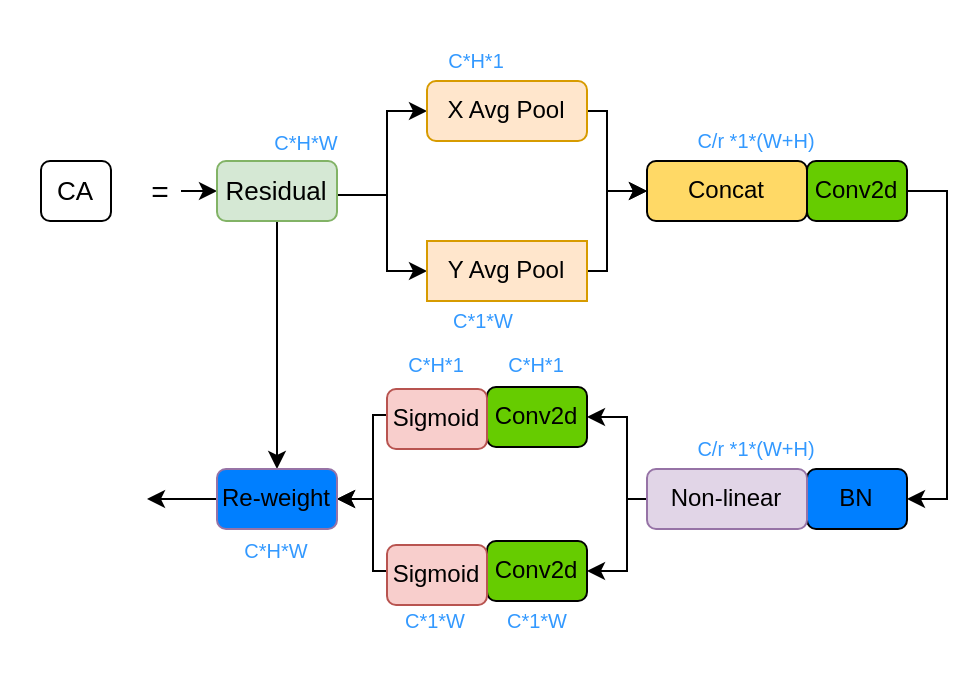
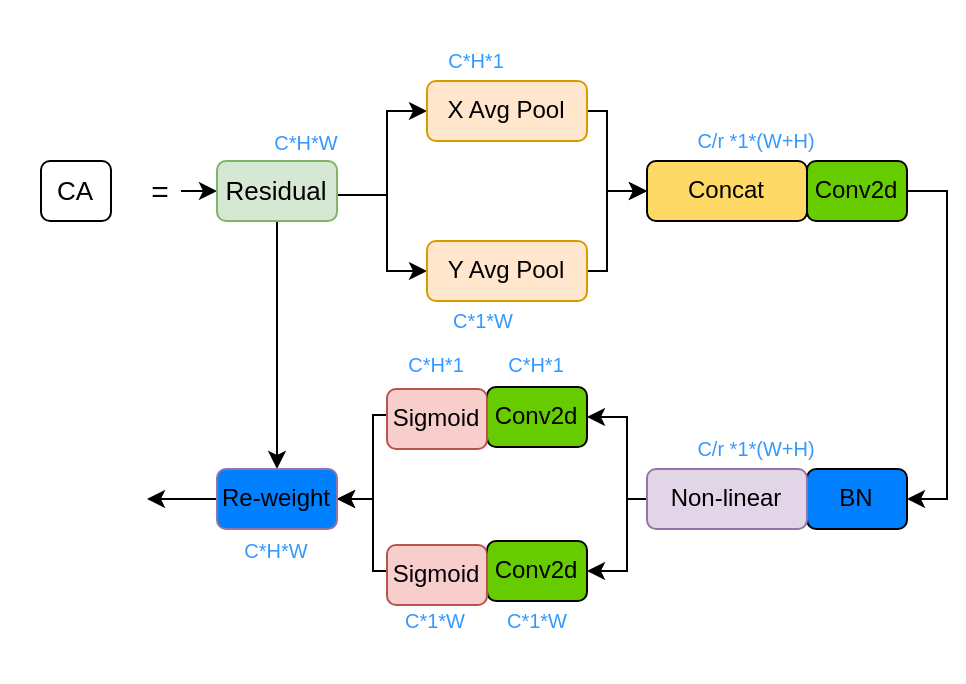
(507, 271) -> (507, 271)
